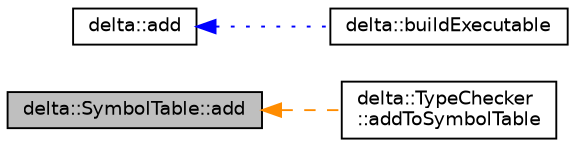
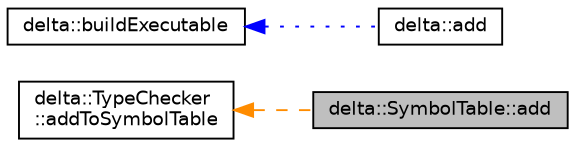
(273, 27) -> (322, 27)
(312, 110) -> (283, 110)
